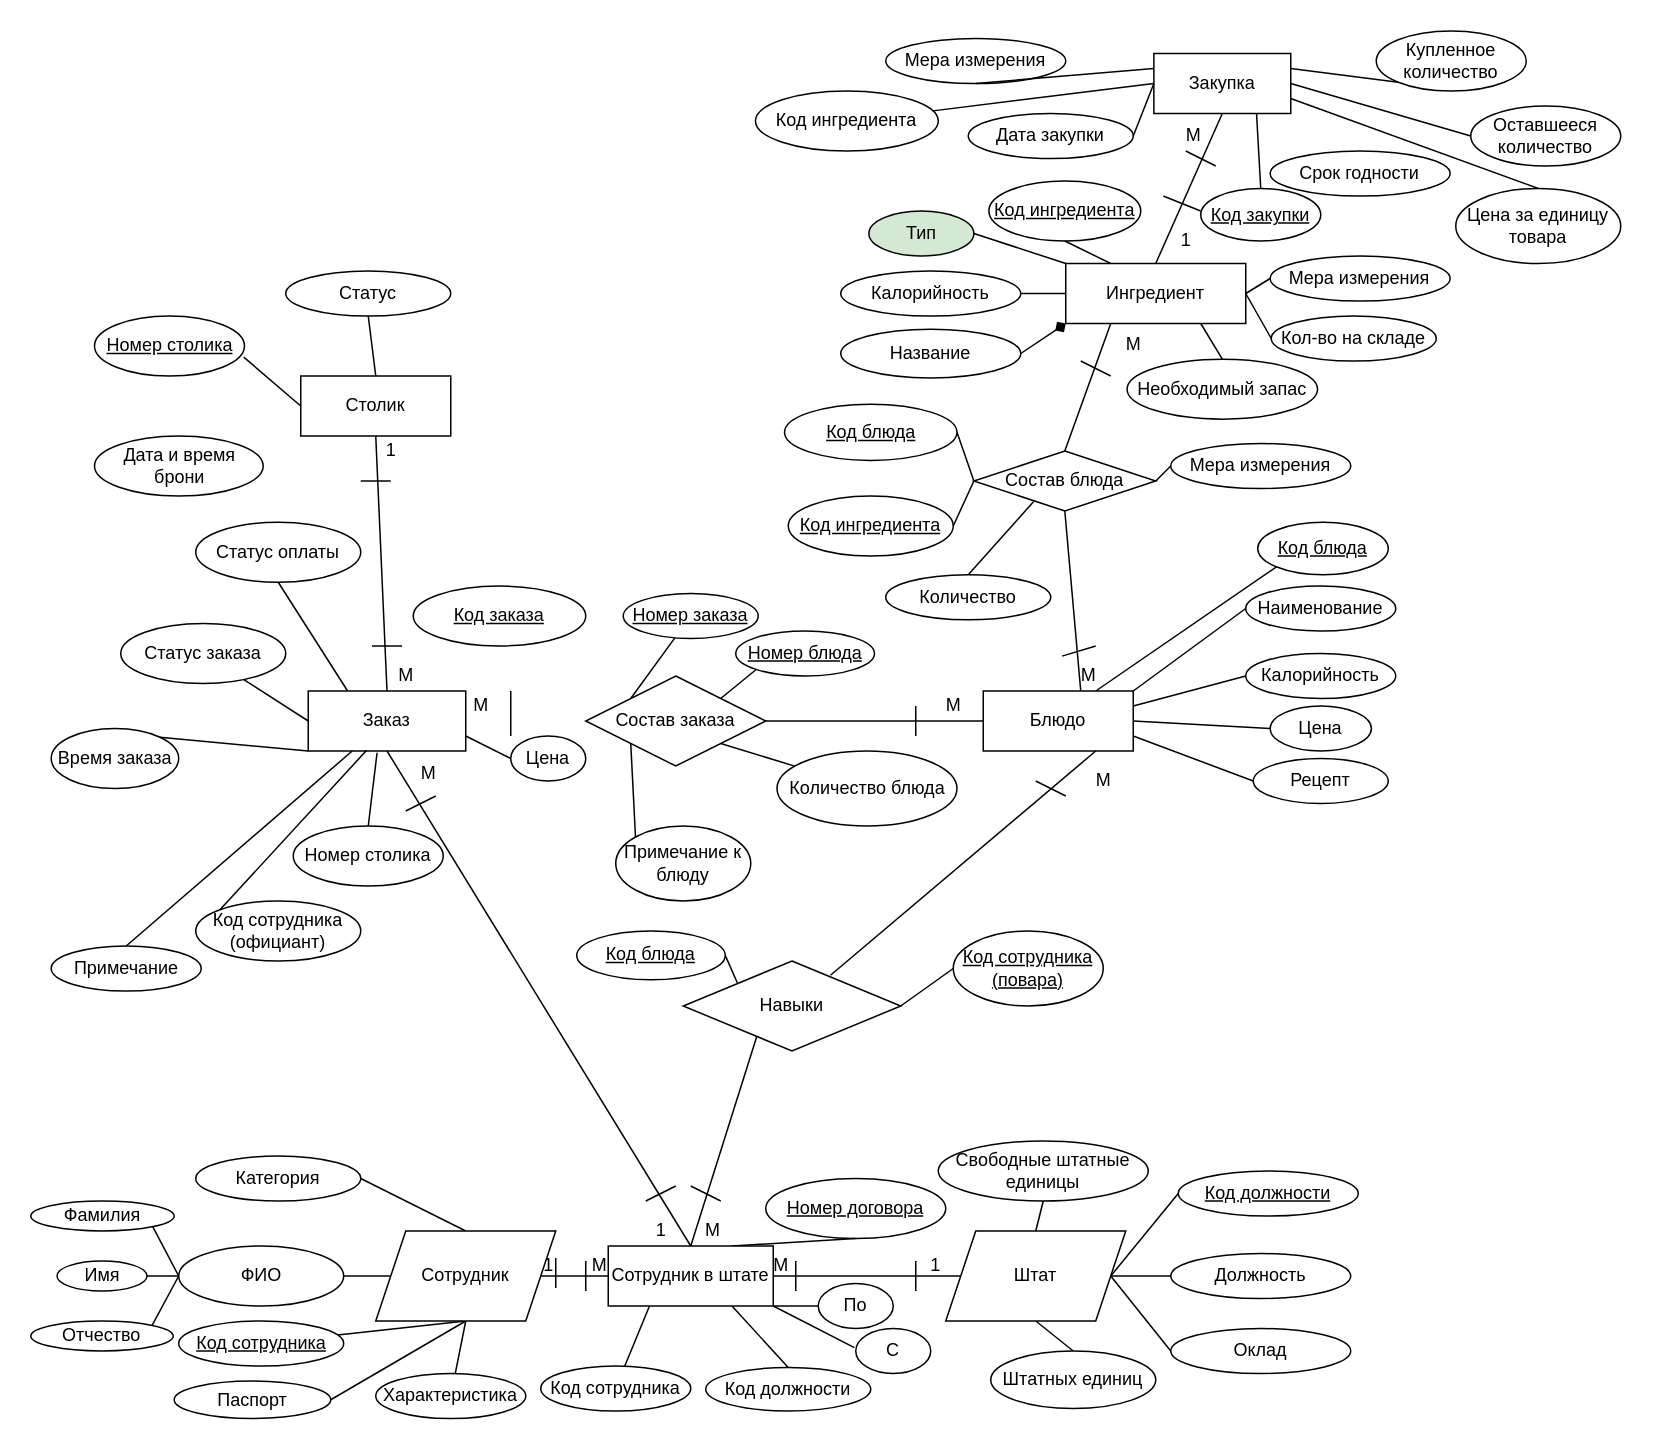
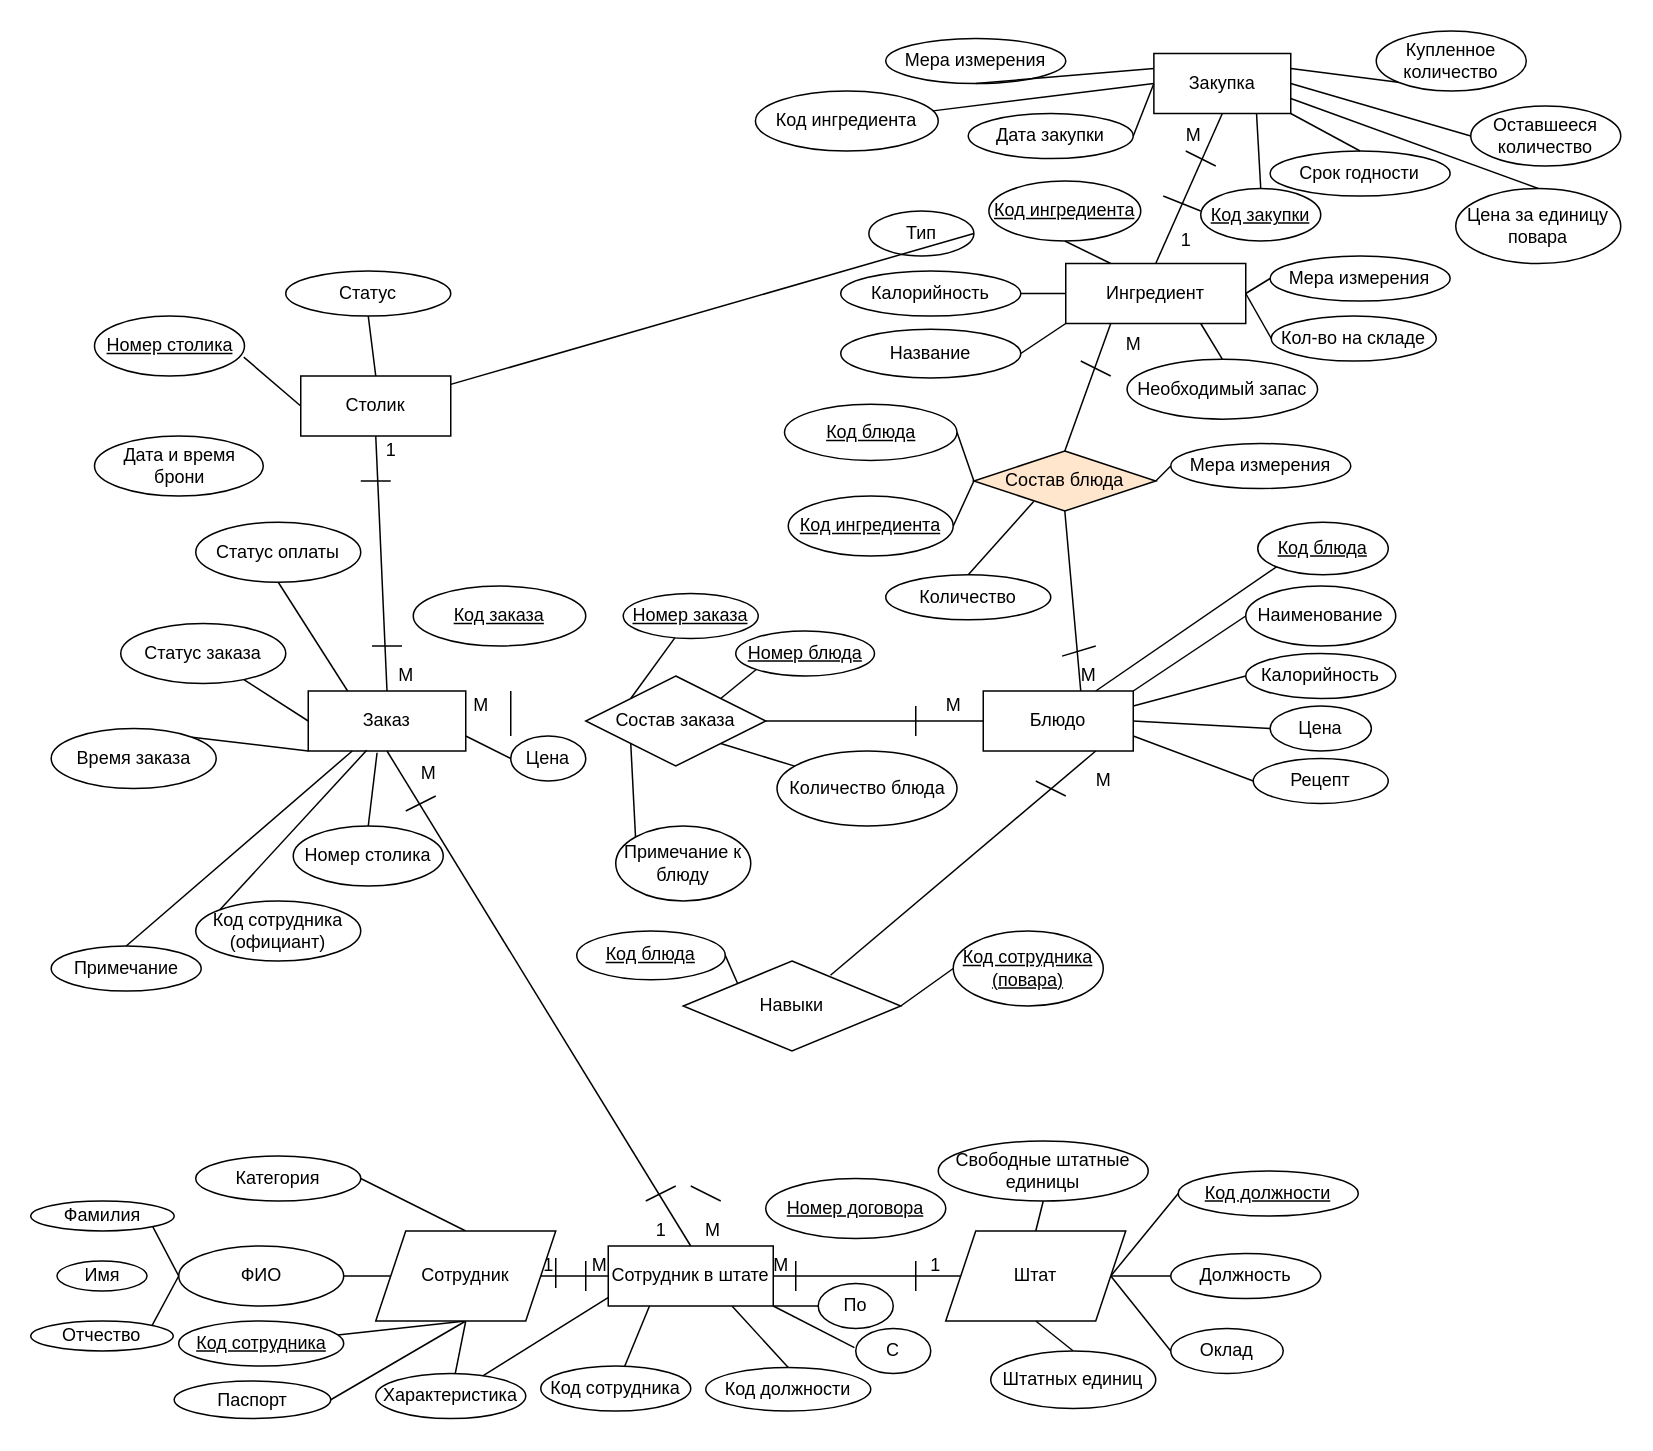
none -> (1325, 132)
(1538, 226) -> (1538, 226)
(921, 233) -> (921, 233)
(1020, 248) -> (712, 309)
(1055, 330) -> (1060, 327)
(1065, 481) -> (1065, 481)
(1321, 608) -> (1321, 616)
(115, 758) -> (134, 758)
(724, 1141) -> (546, 1336)
(796, 1242) -> none
(161, 1276) -> none
(1261, 1276) -> (1246, 1276)
(1261, 1351) -> (1227, 1351)
